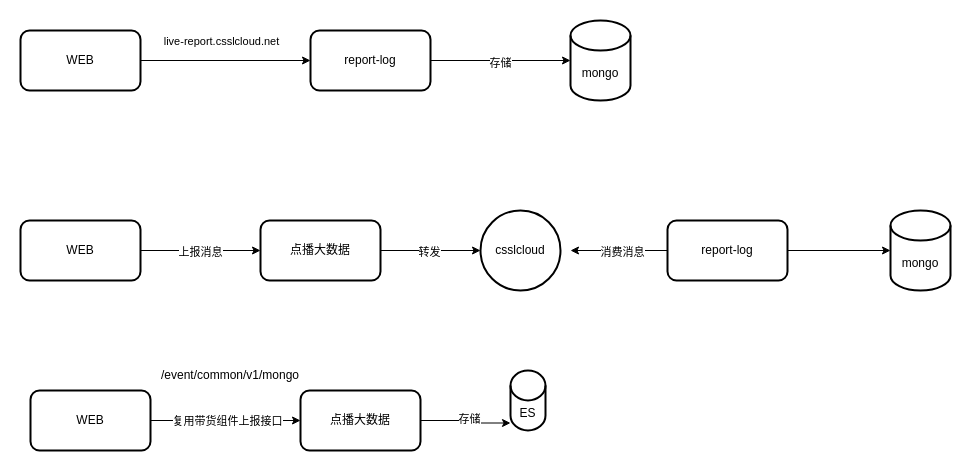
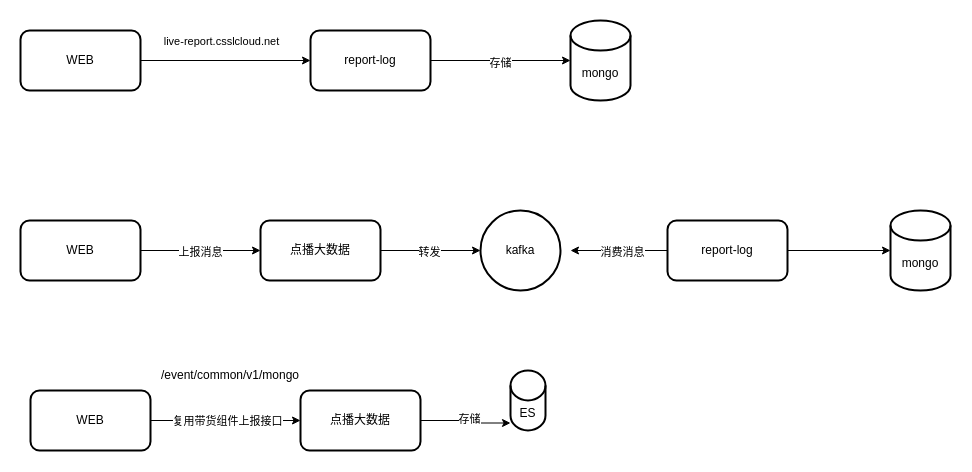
(521, 251) -> (521, 251)
